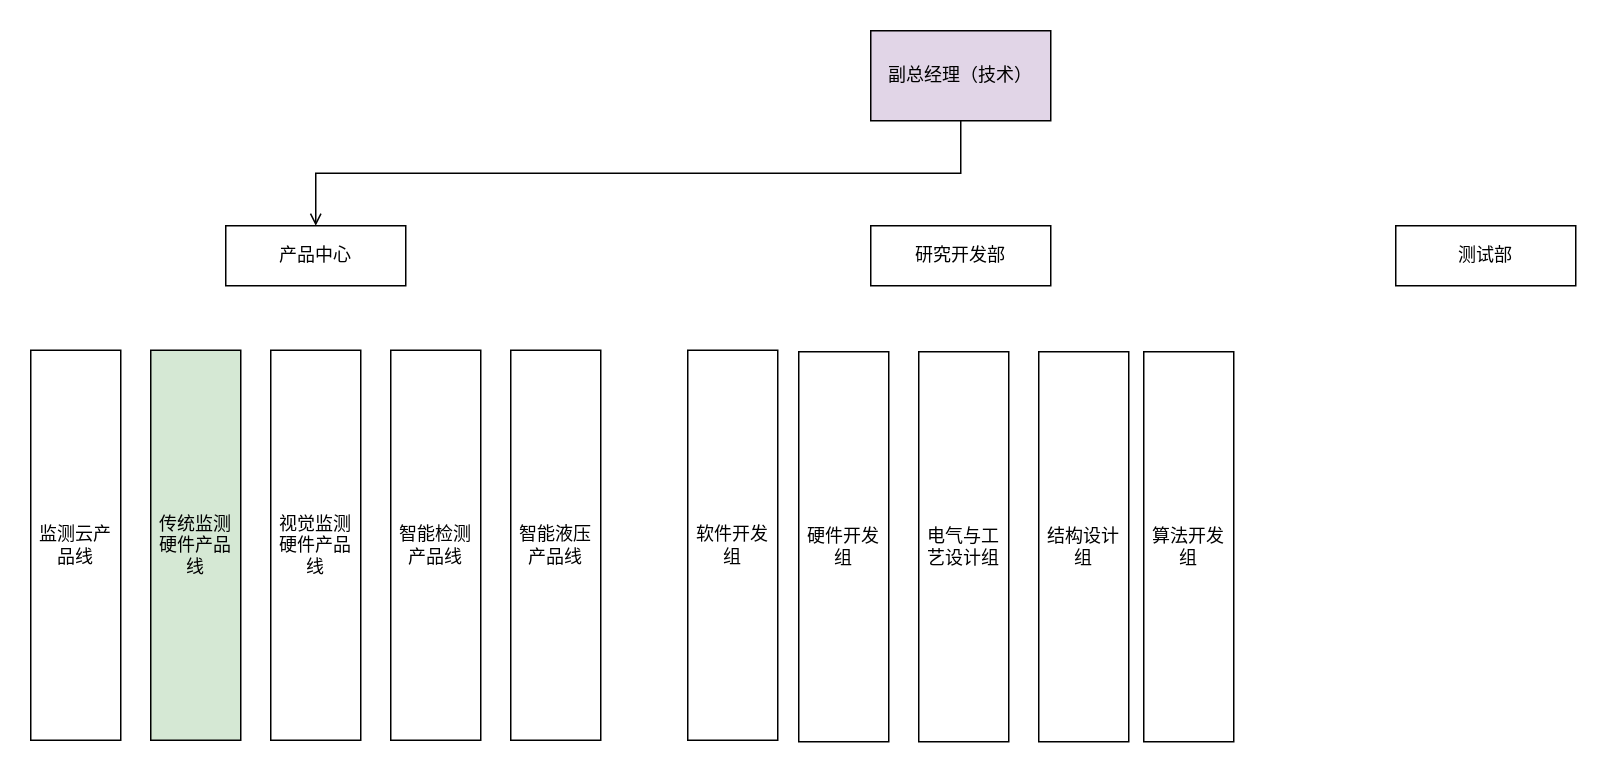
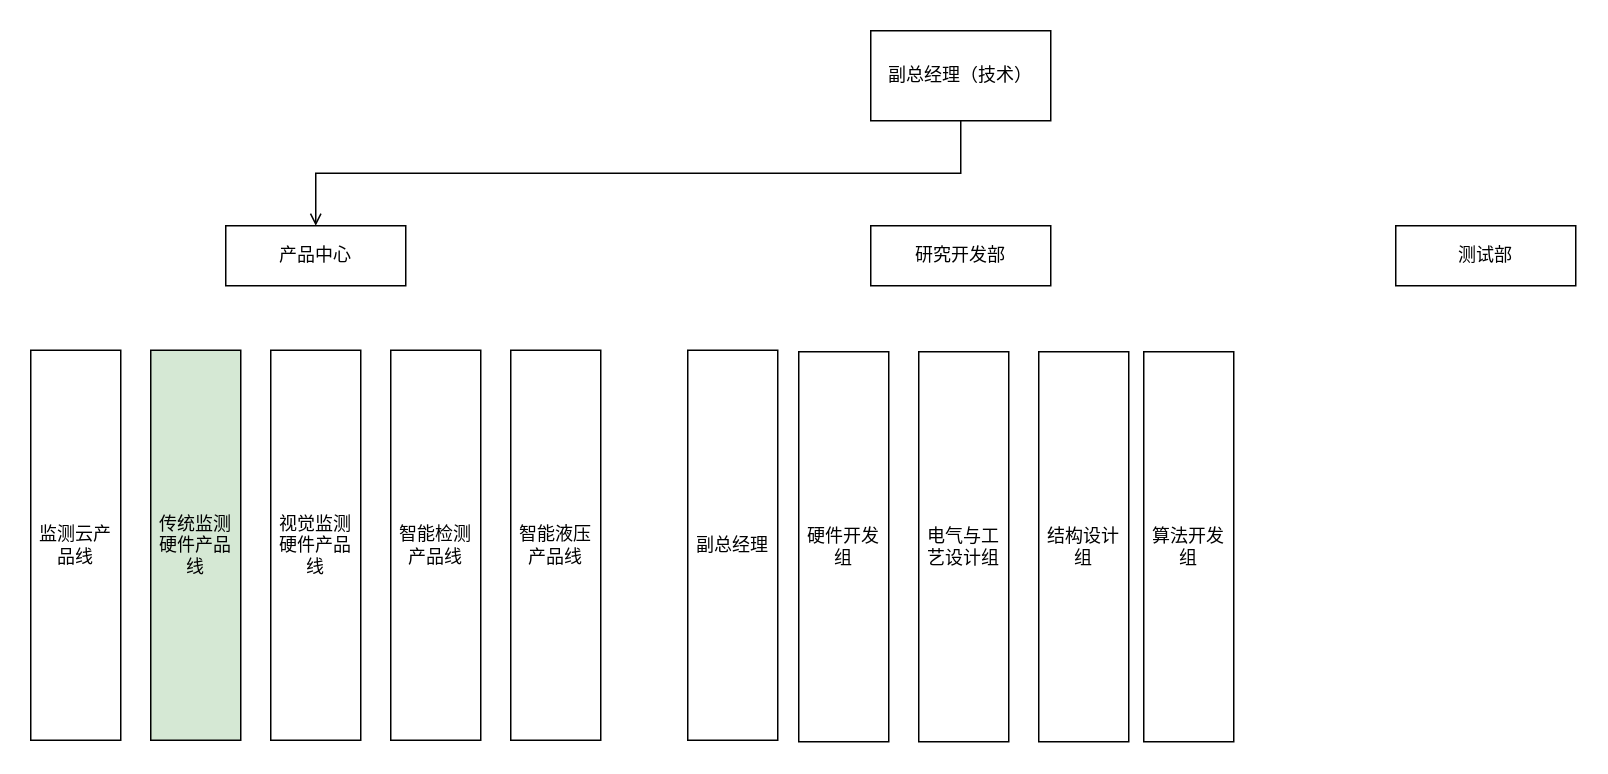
(961, 76) -> (961, 76)
(733, 545) -> (733, 545)
